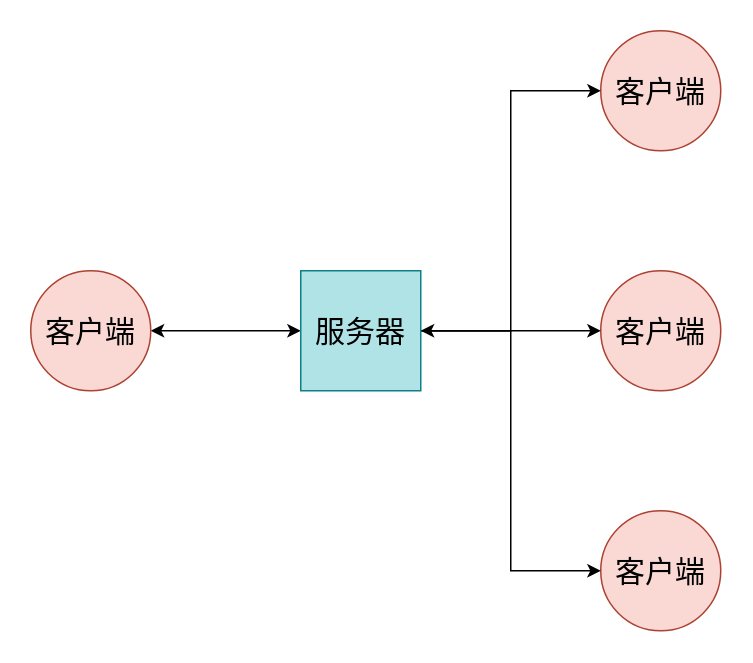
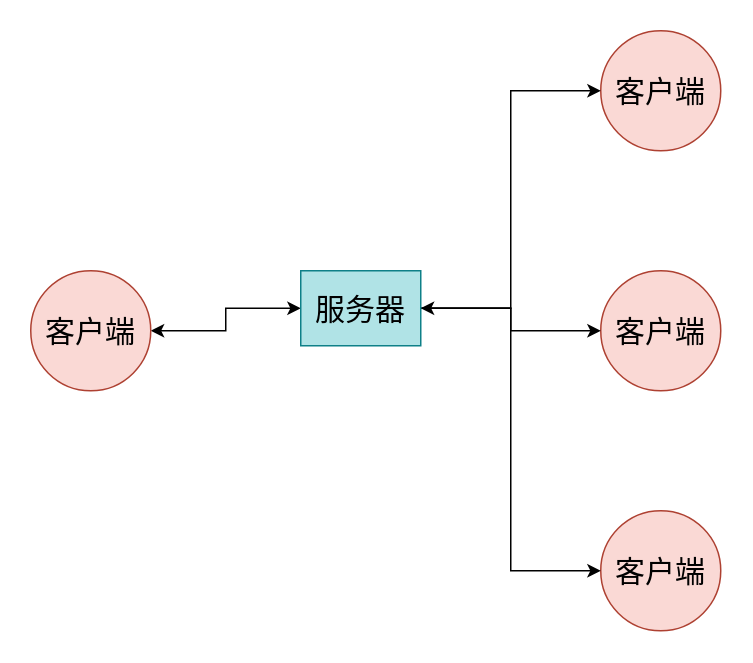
(361, 331) -> (361, 308)
